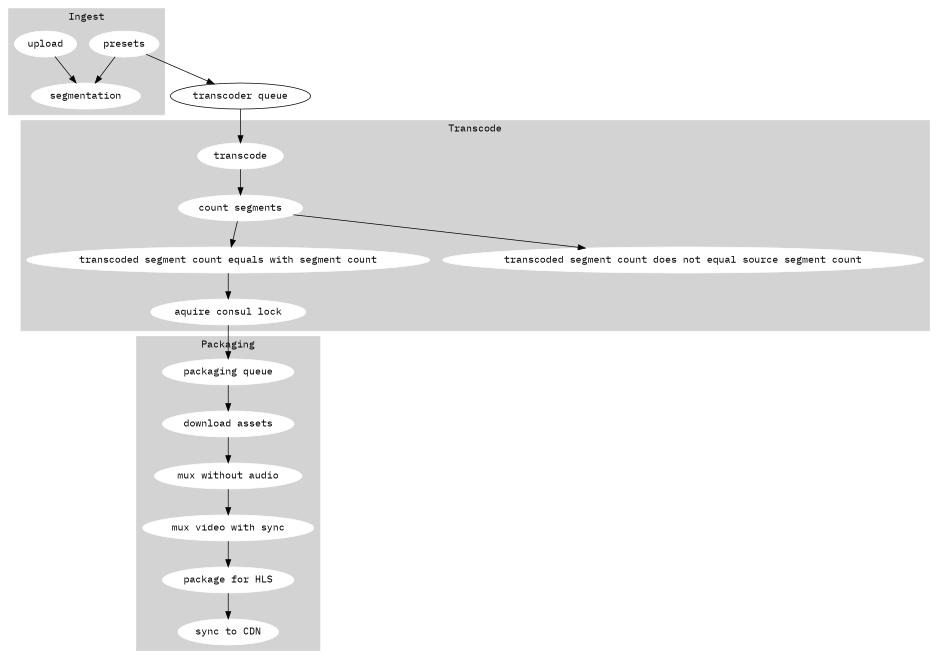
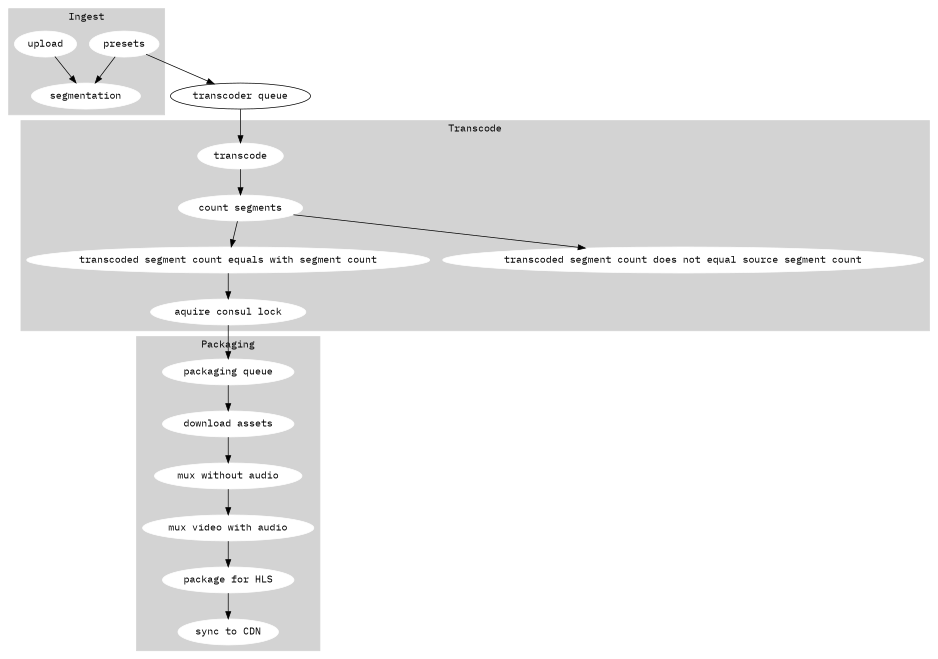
(228, 528) -> (228, 528)
